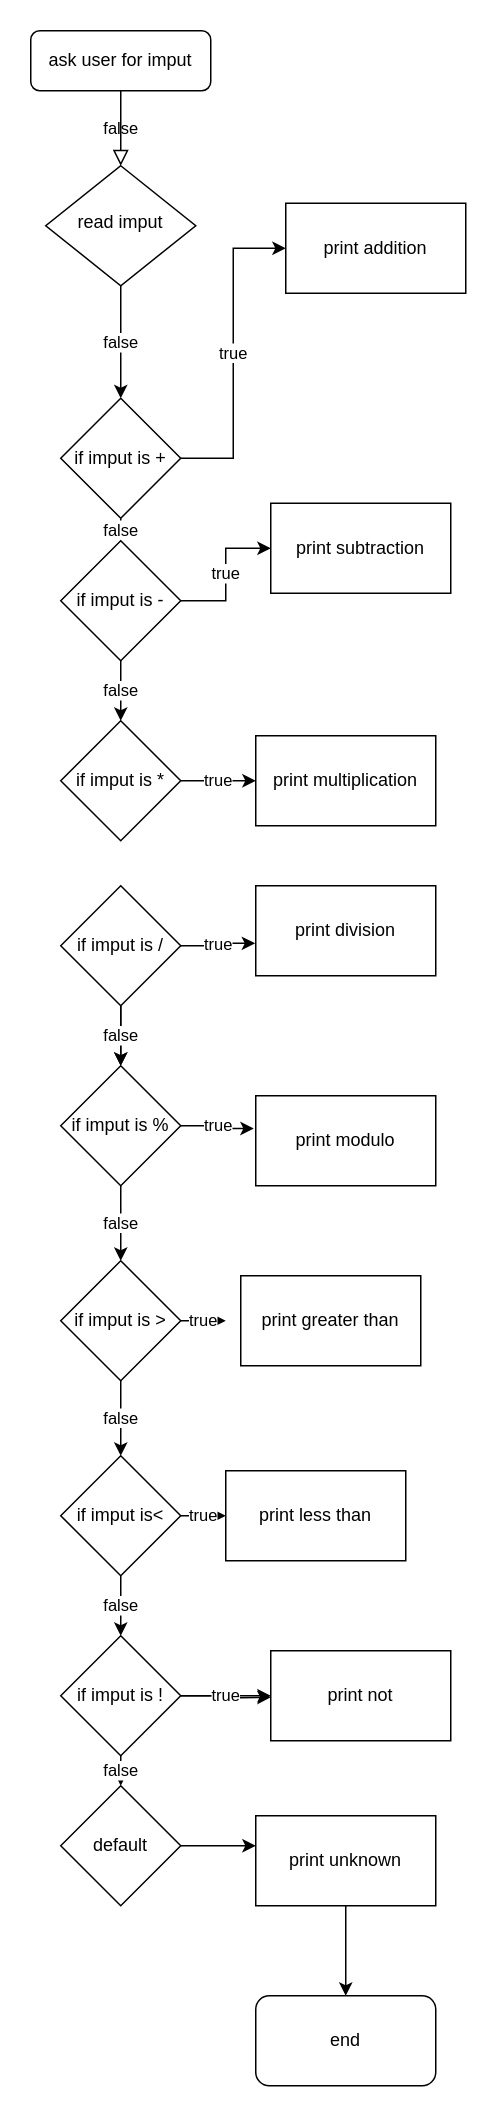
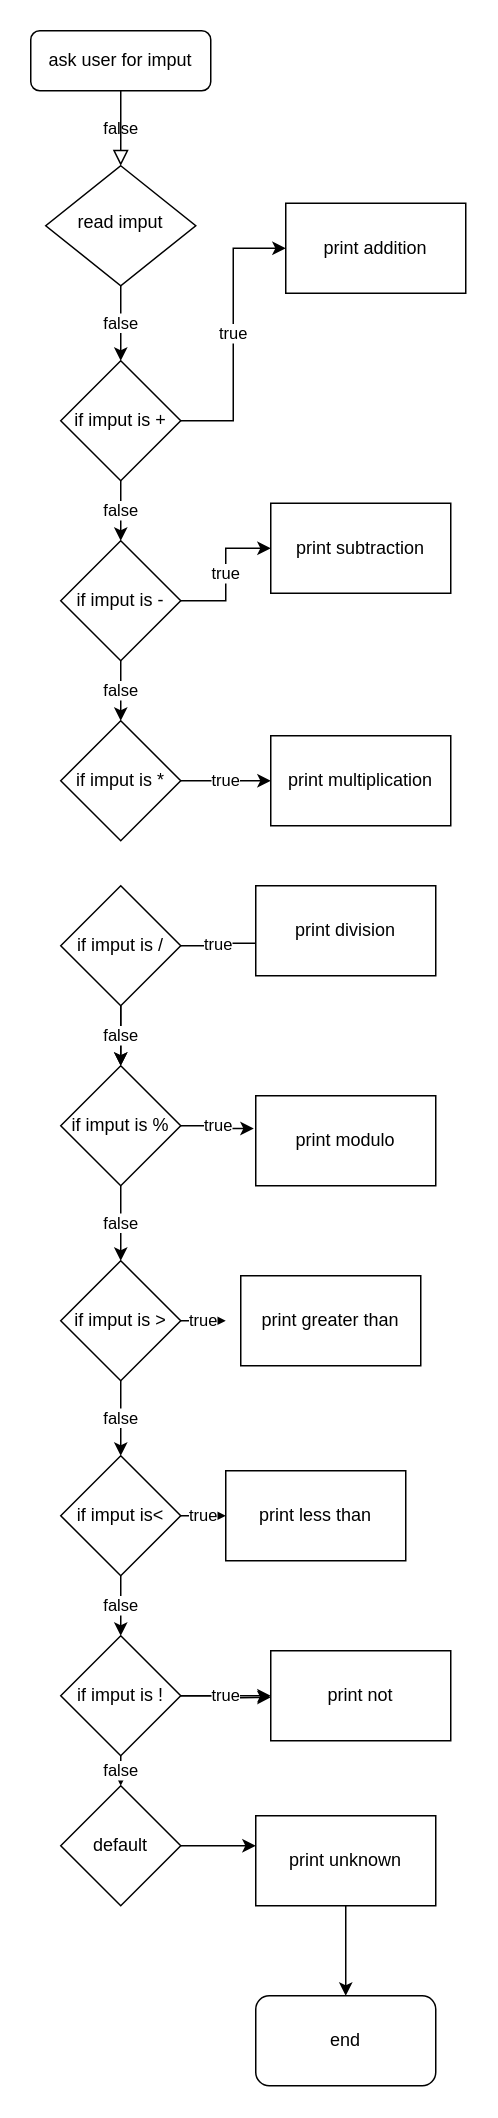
(121, 458) -> (121, 421)
(346, 781) -> (361, 781)
(244, 943) -> (248, 943)
